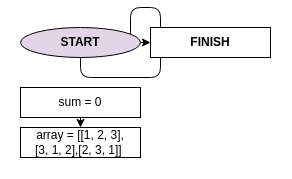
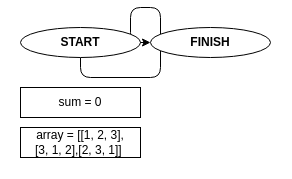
(81, 43) -> (81, 43)
(211, 43) -> (211, 43)
(81, 119) -> none
